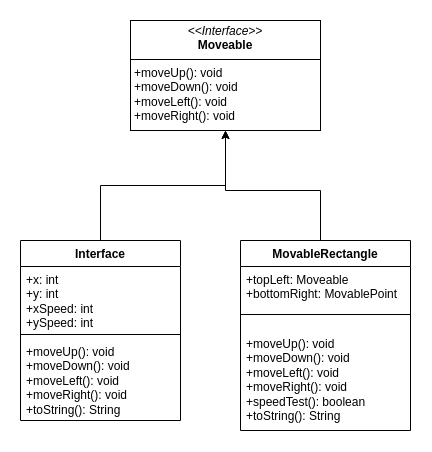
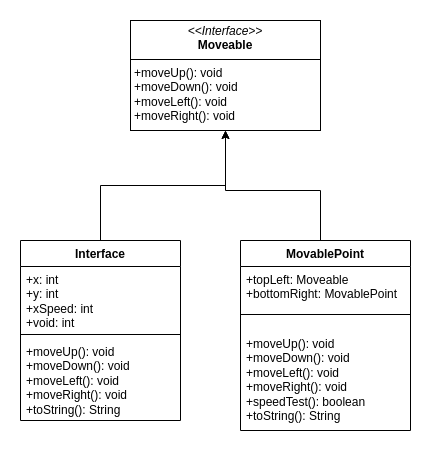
(326, 255) -> (326, 255)
(62, 302) -> (62, 302)
